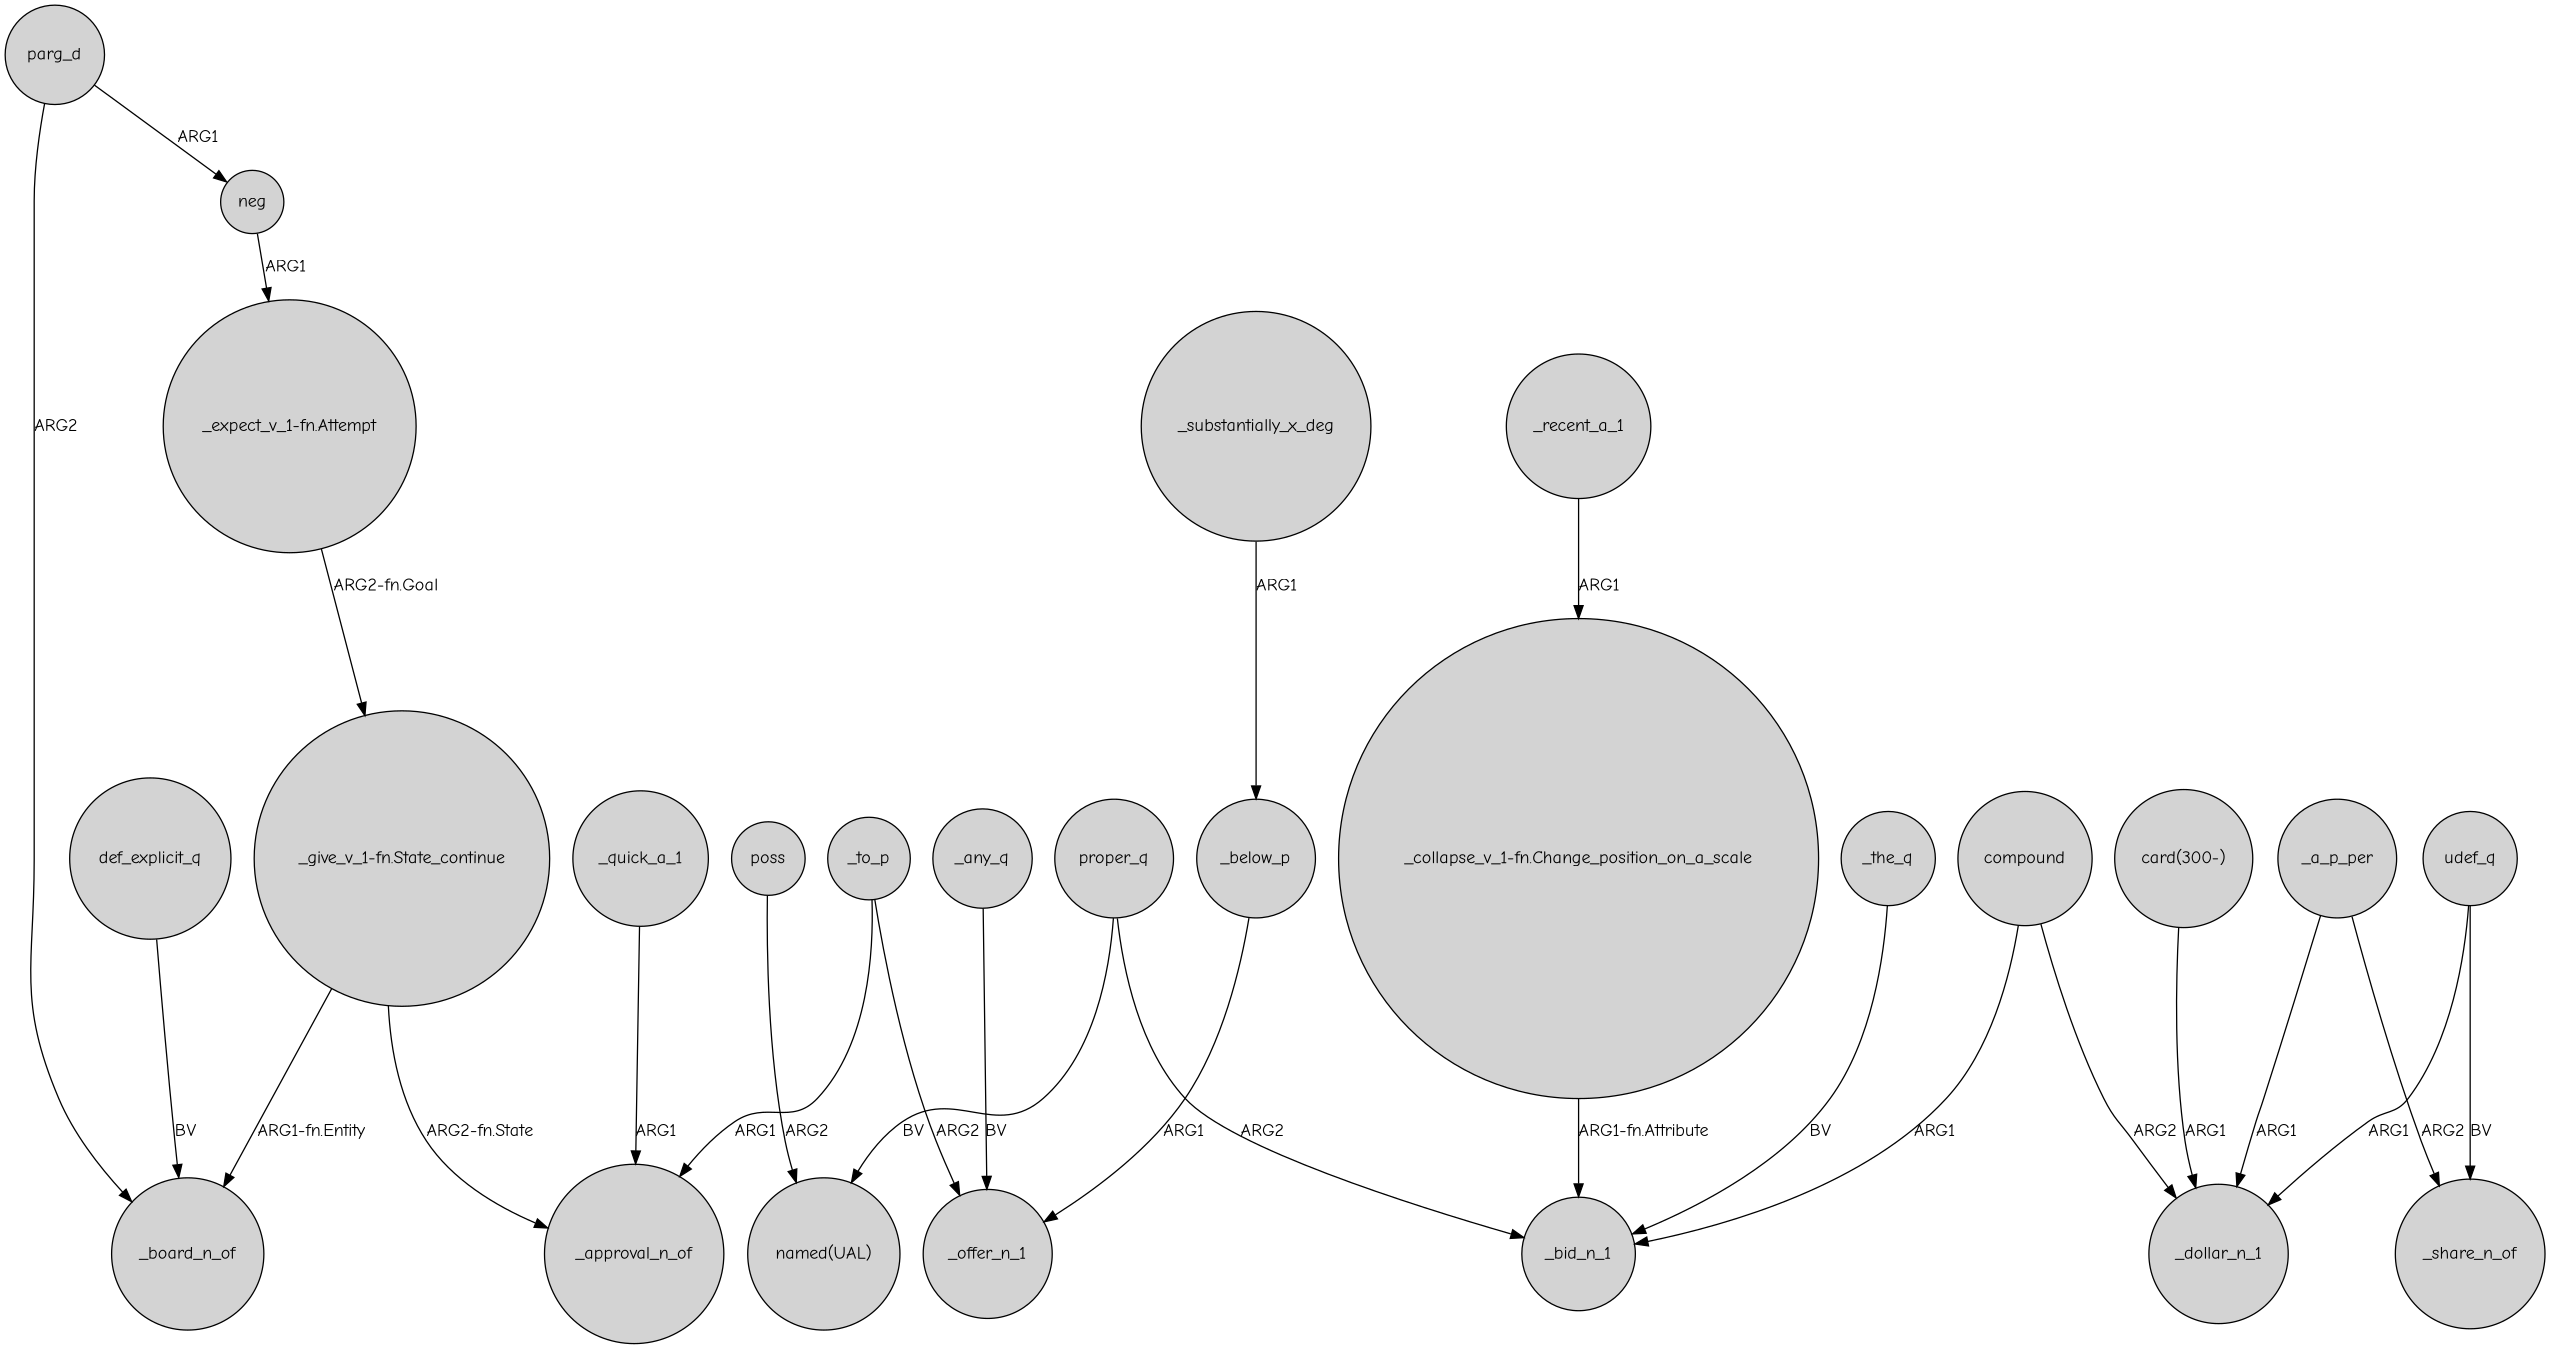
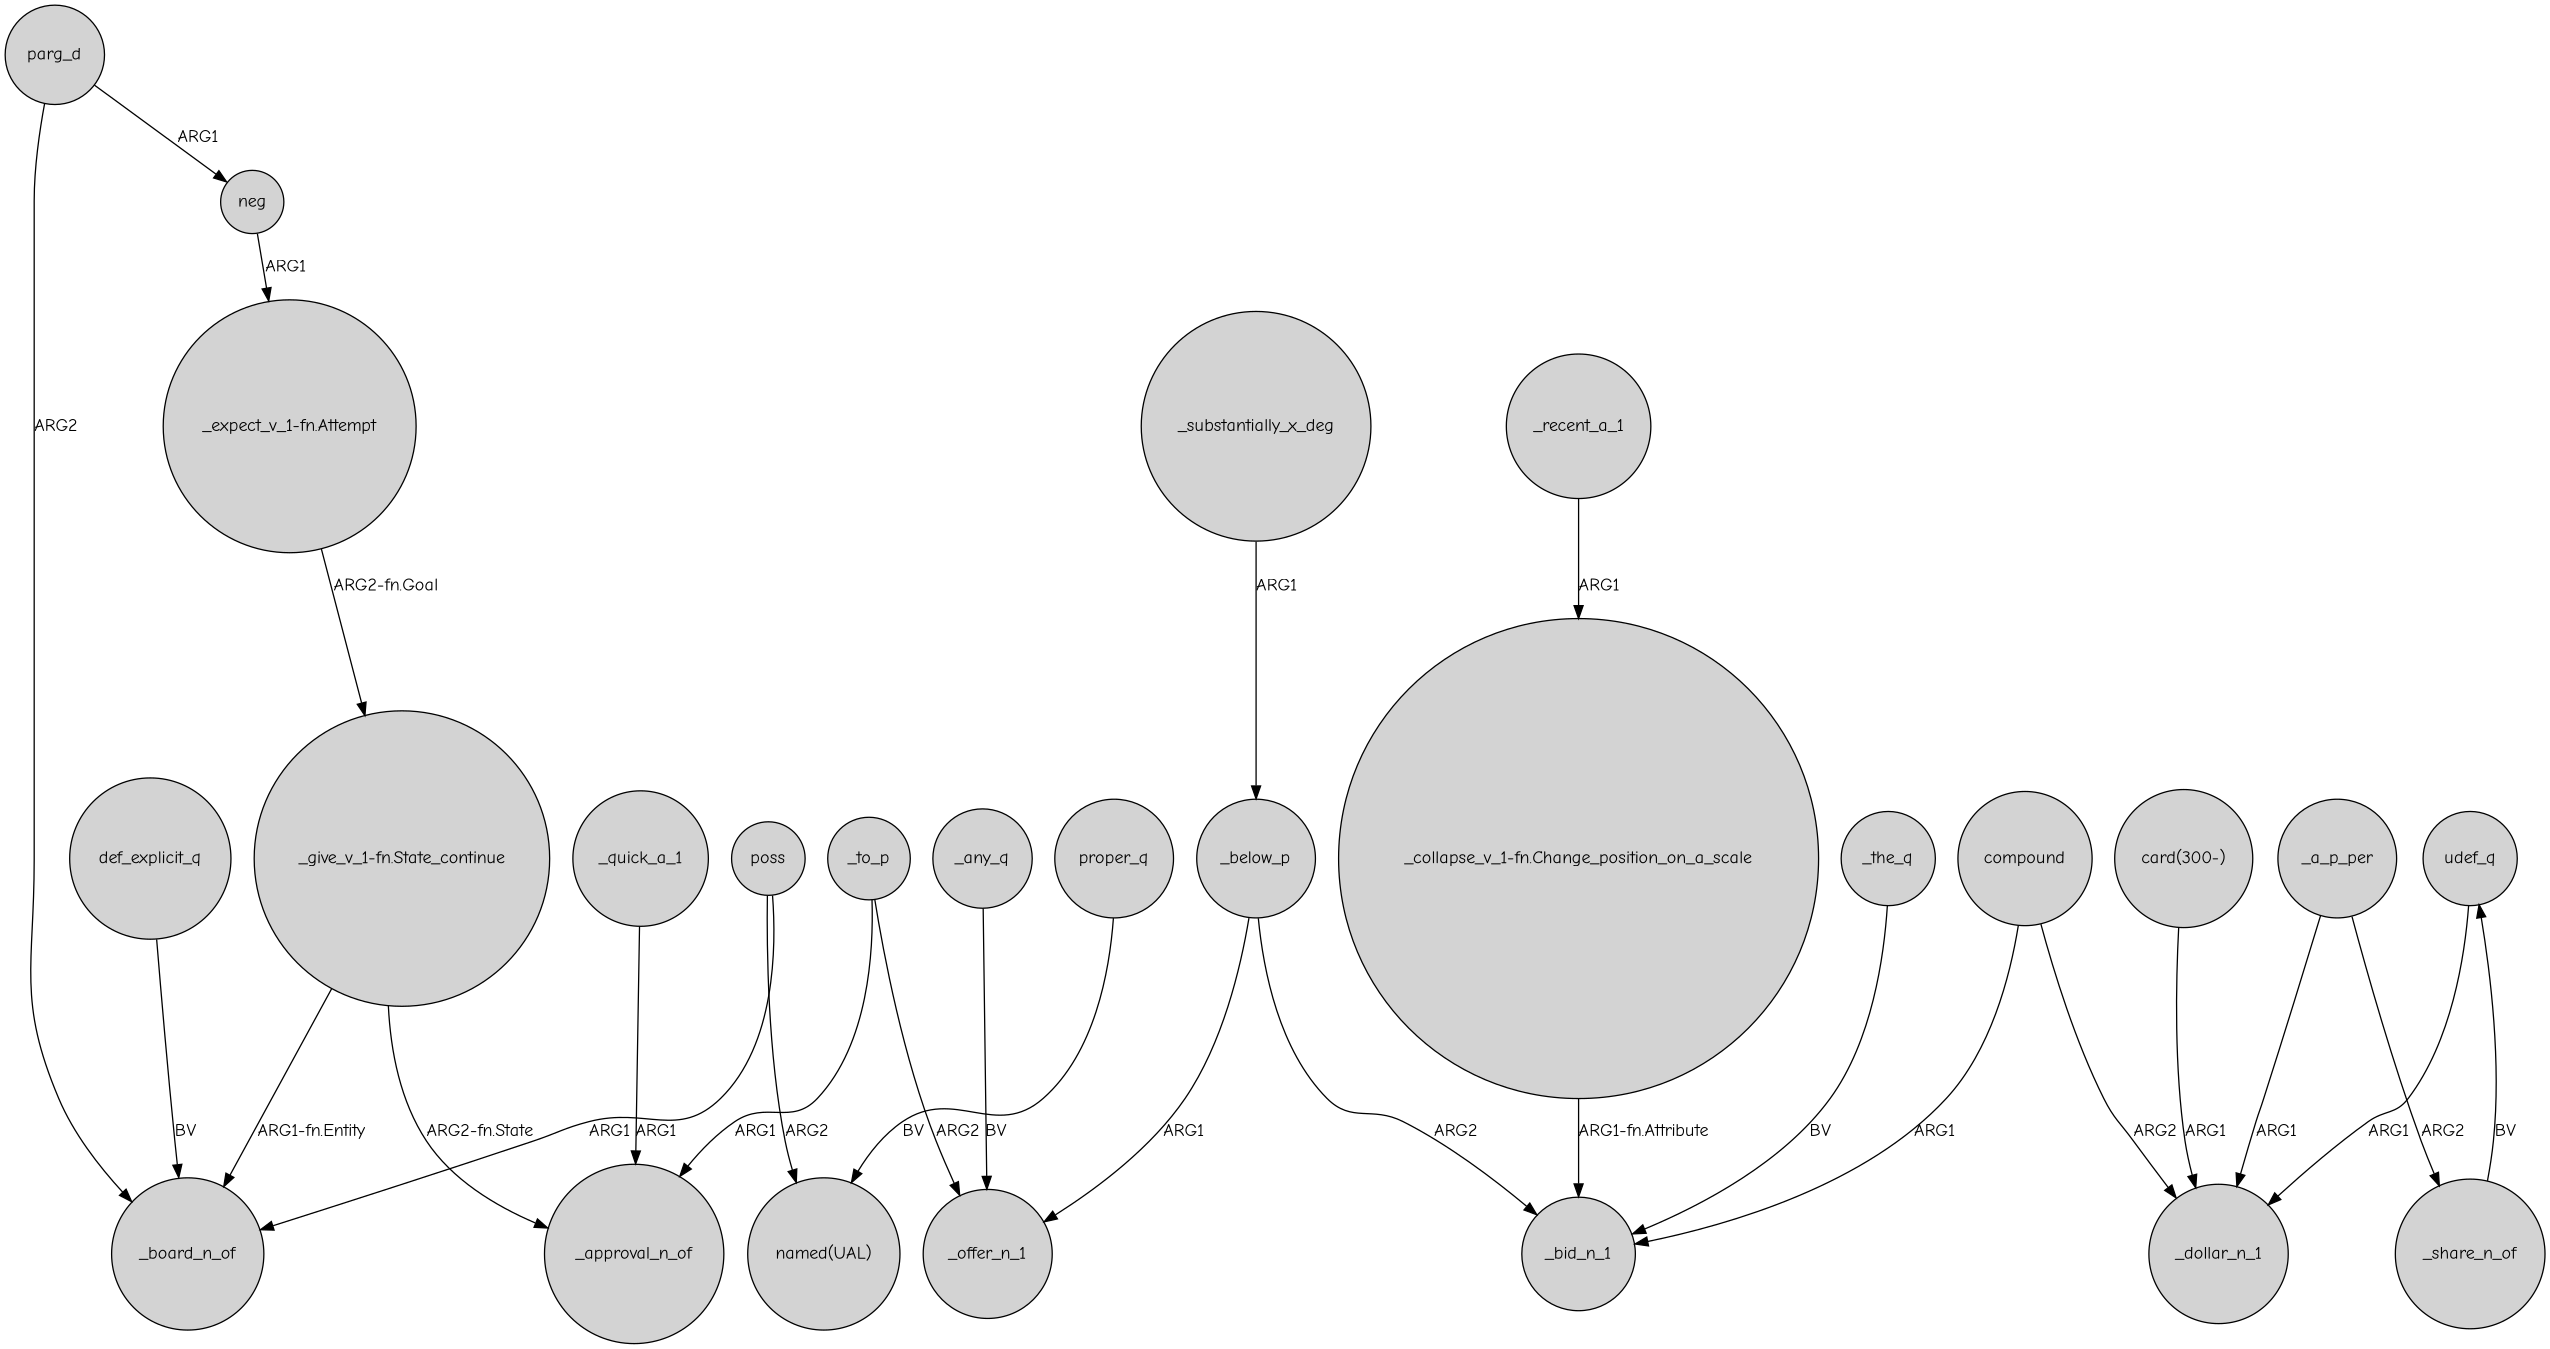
(2470, 1036) -> (2495, 1049)
none -> (599, 1120)
(1252, 1141) -> (1341, 1108)
